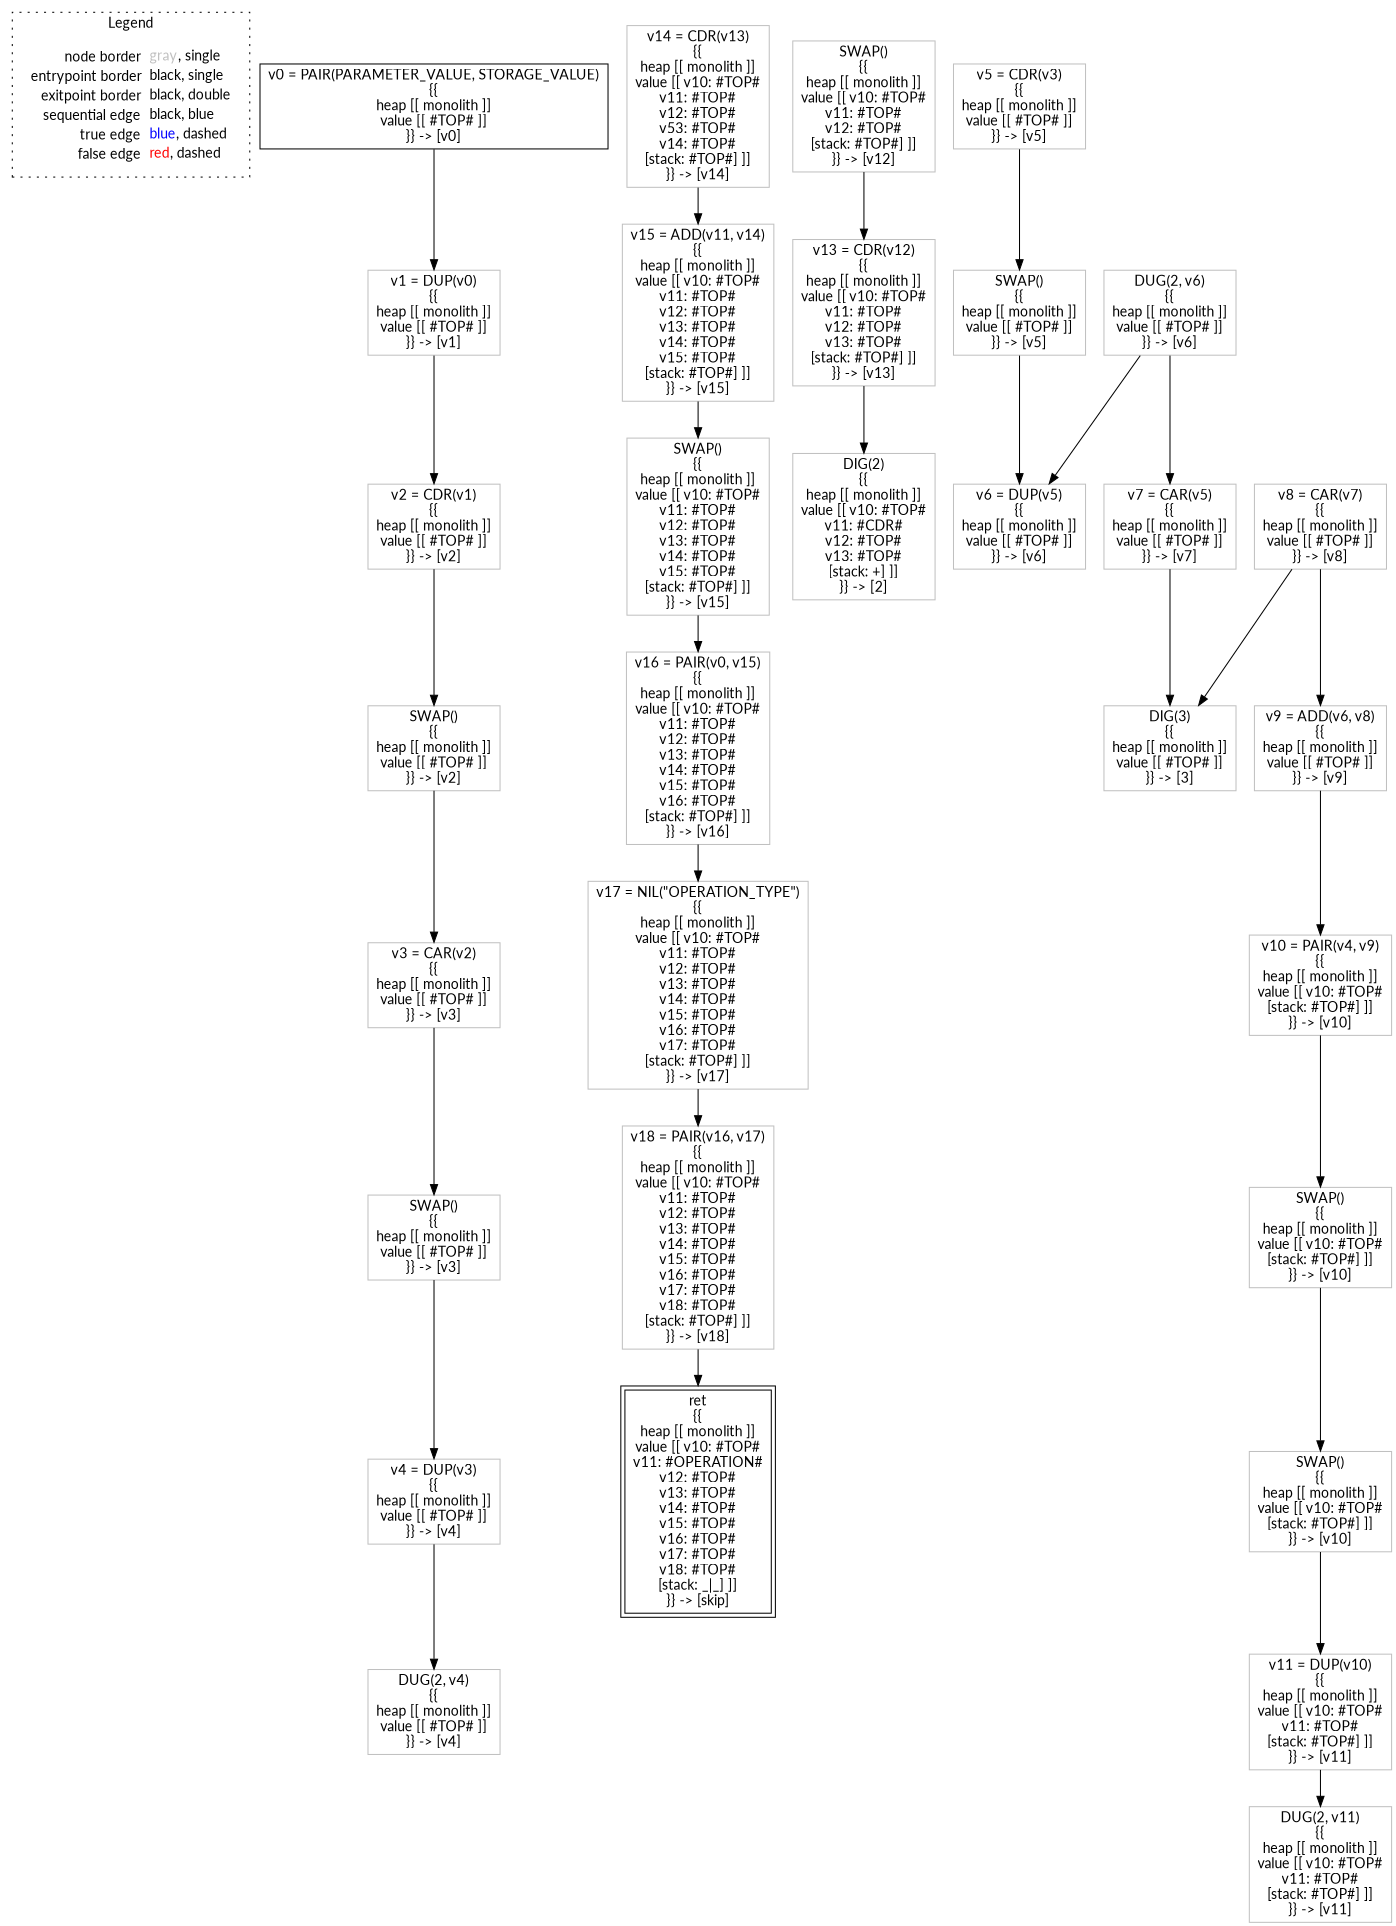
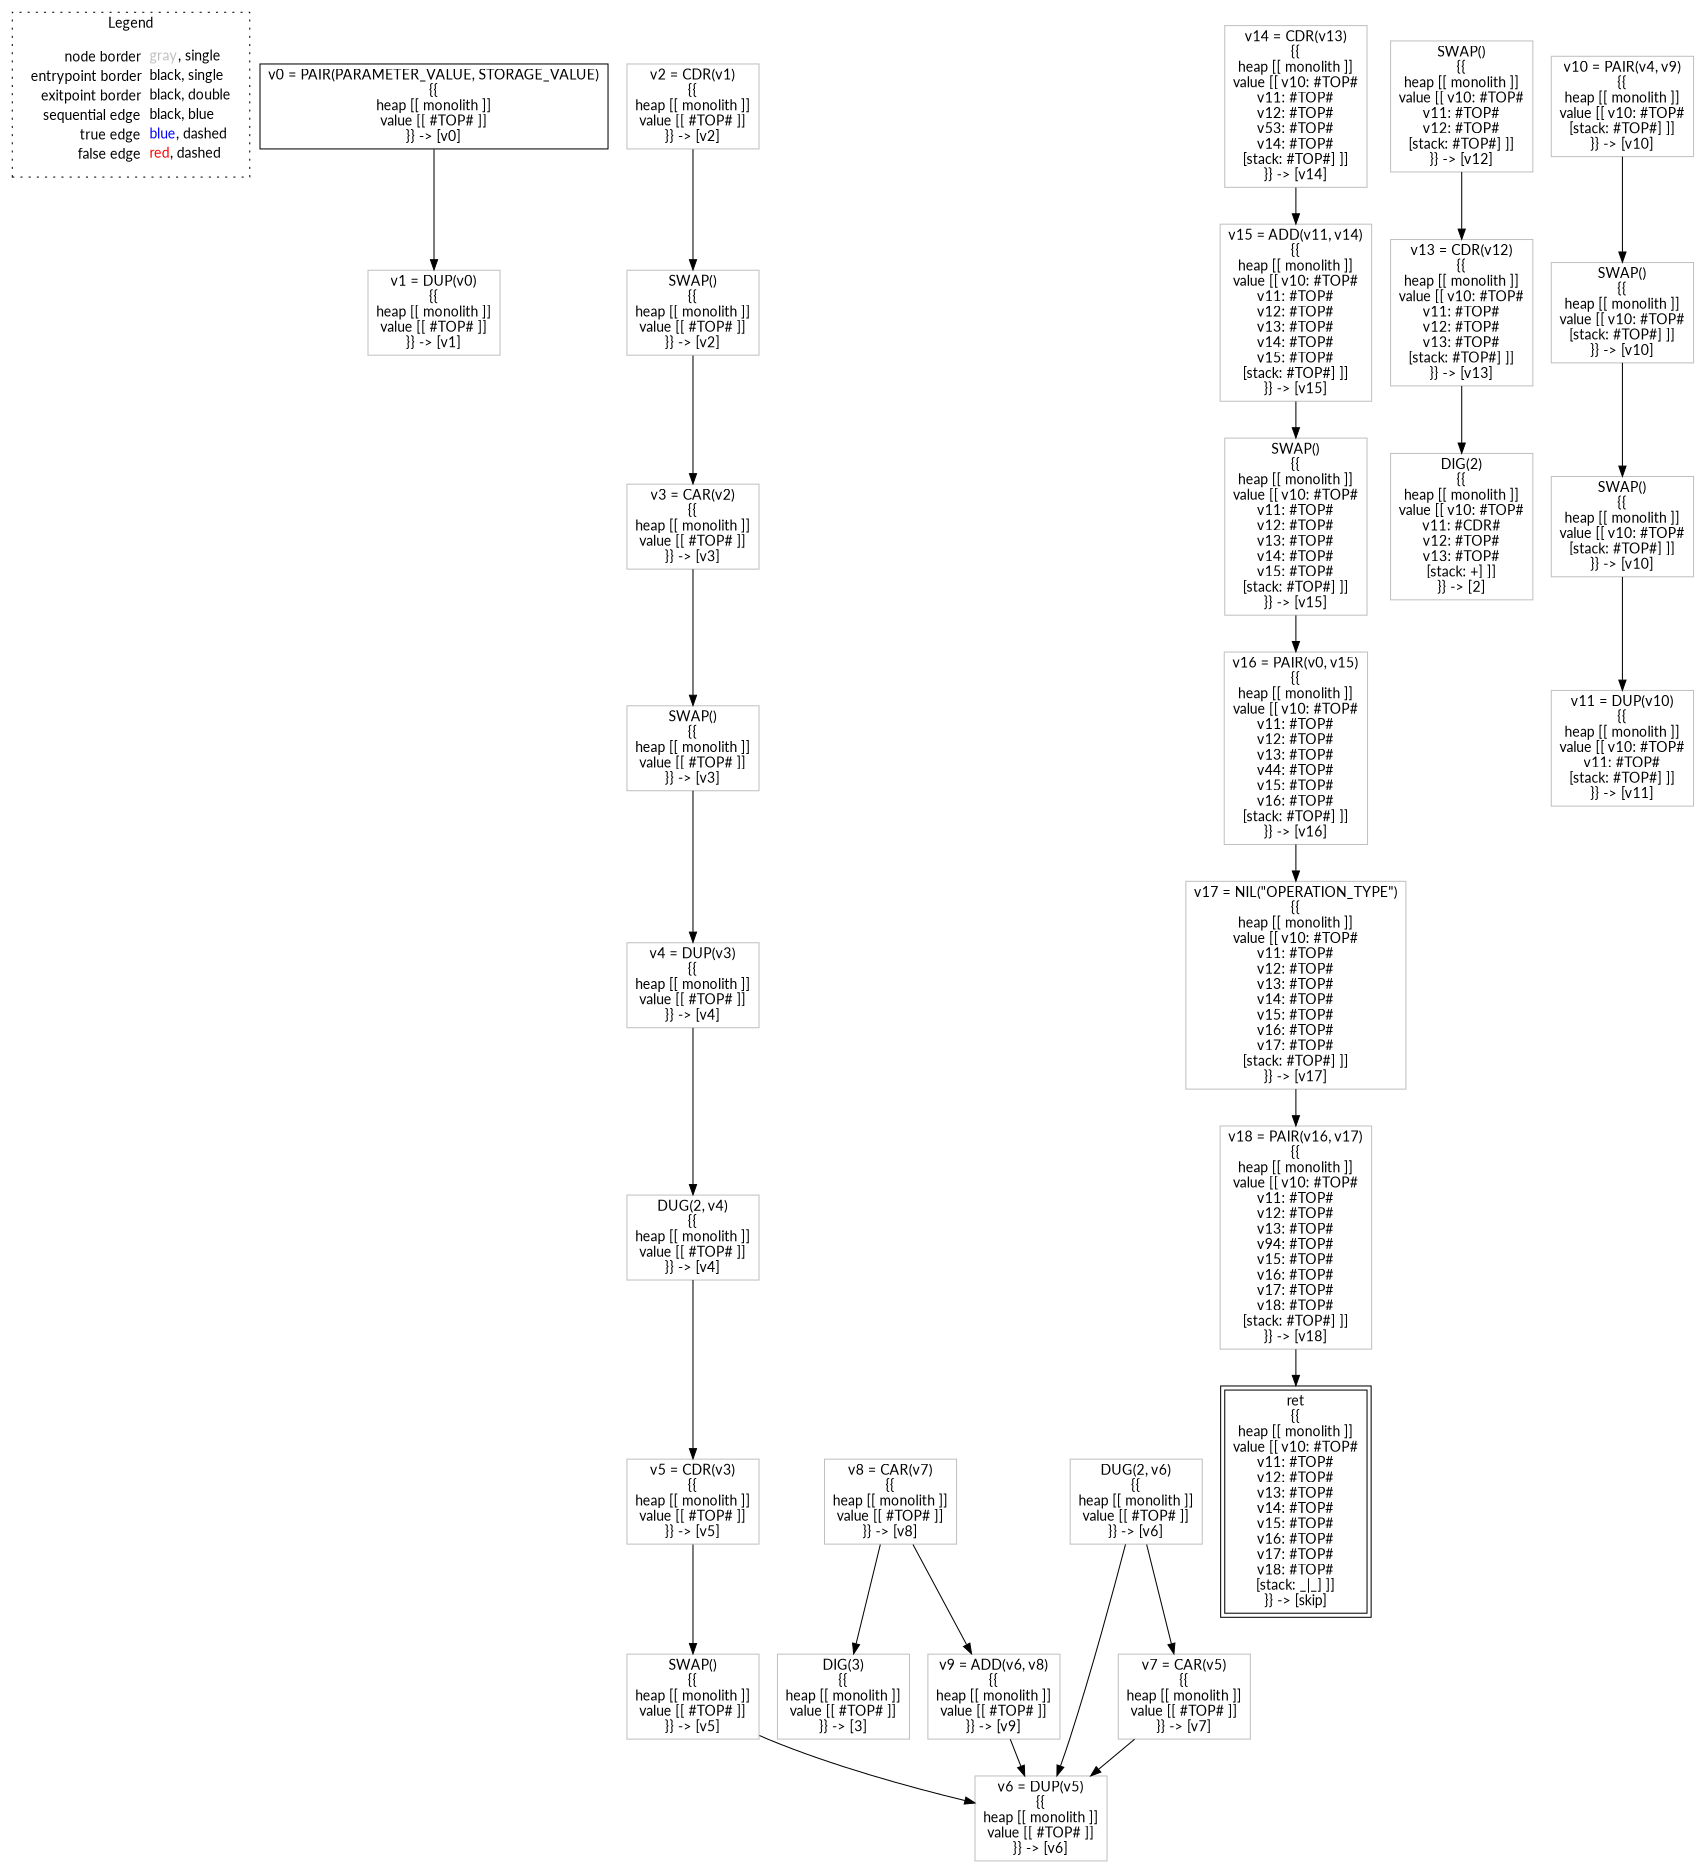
(434, 415) -> none
(1170, 632) -> (1117, 1754)
(698, 771) -> (1296, 771)
(1320, 858) -> (1016, 1753)
(698, 1245) -> (1296, 1245)
none -> (693, 1364)
(698, 1463) -> (1296, 1463)
(1320, 1865) -> none
